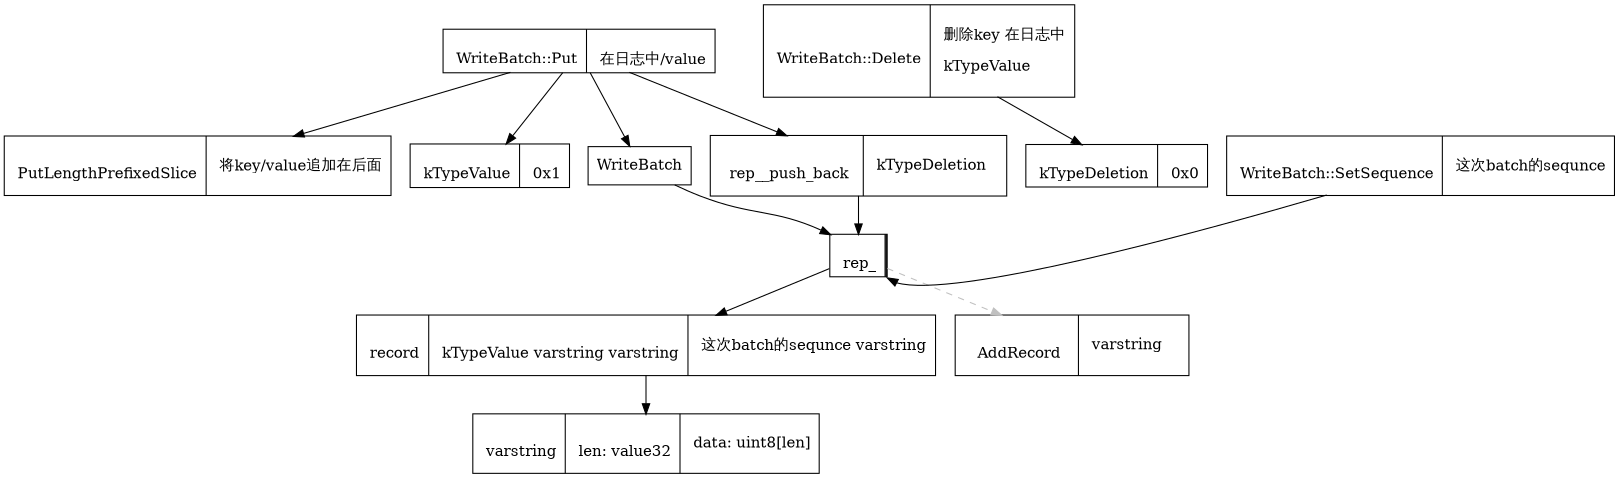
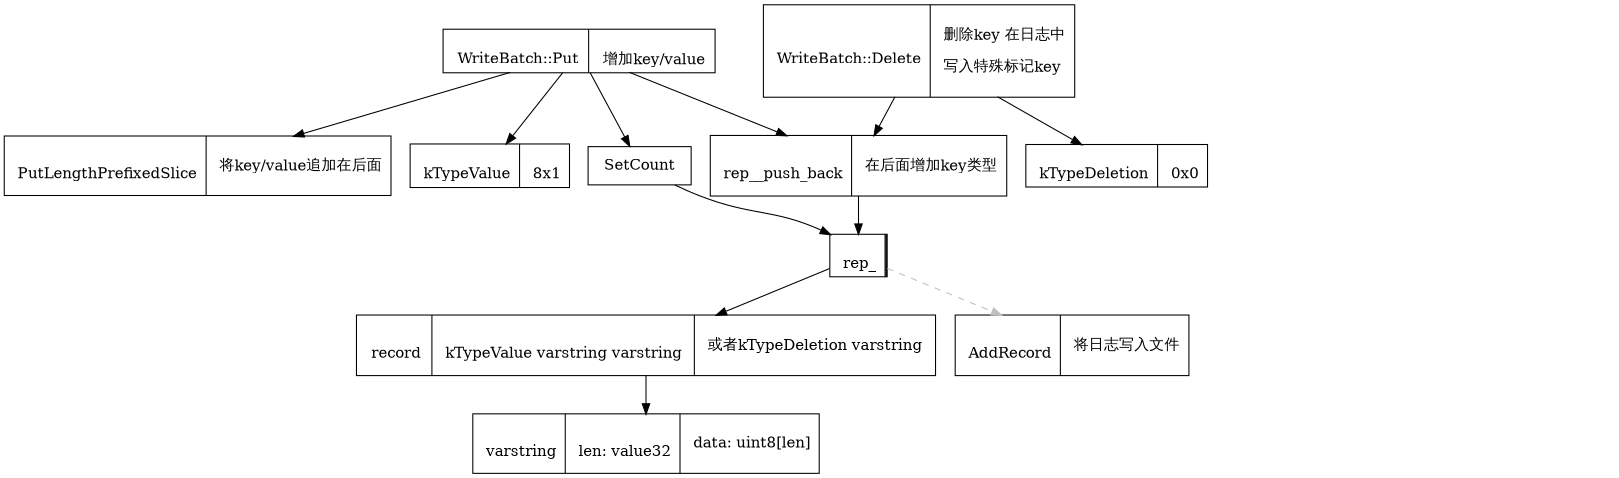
(651, 59) -> (652, 59)
(985, 66) -> (1000, 66)
none -> (887, 112)
(929, 165) -> (929, 165)
(640, 166) -> (640, 166)
(1421, 166) -> none
(545, 174) -> (545, 174)
(812, 345) -> (813, 345)
(1125, 345) -> (1125, 345)
